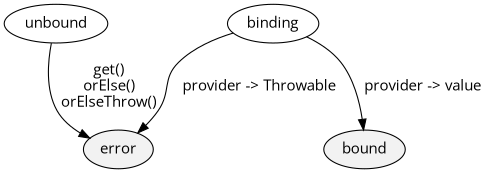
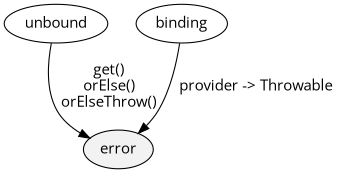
(365, 149) -> none
